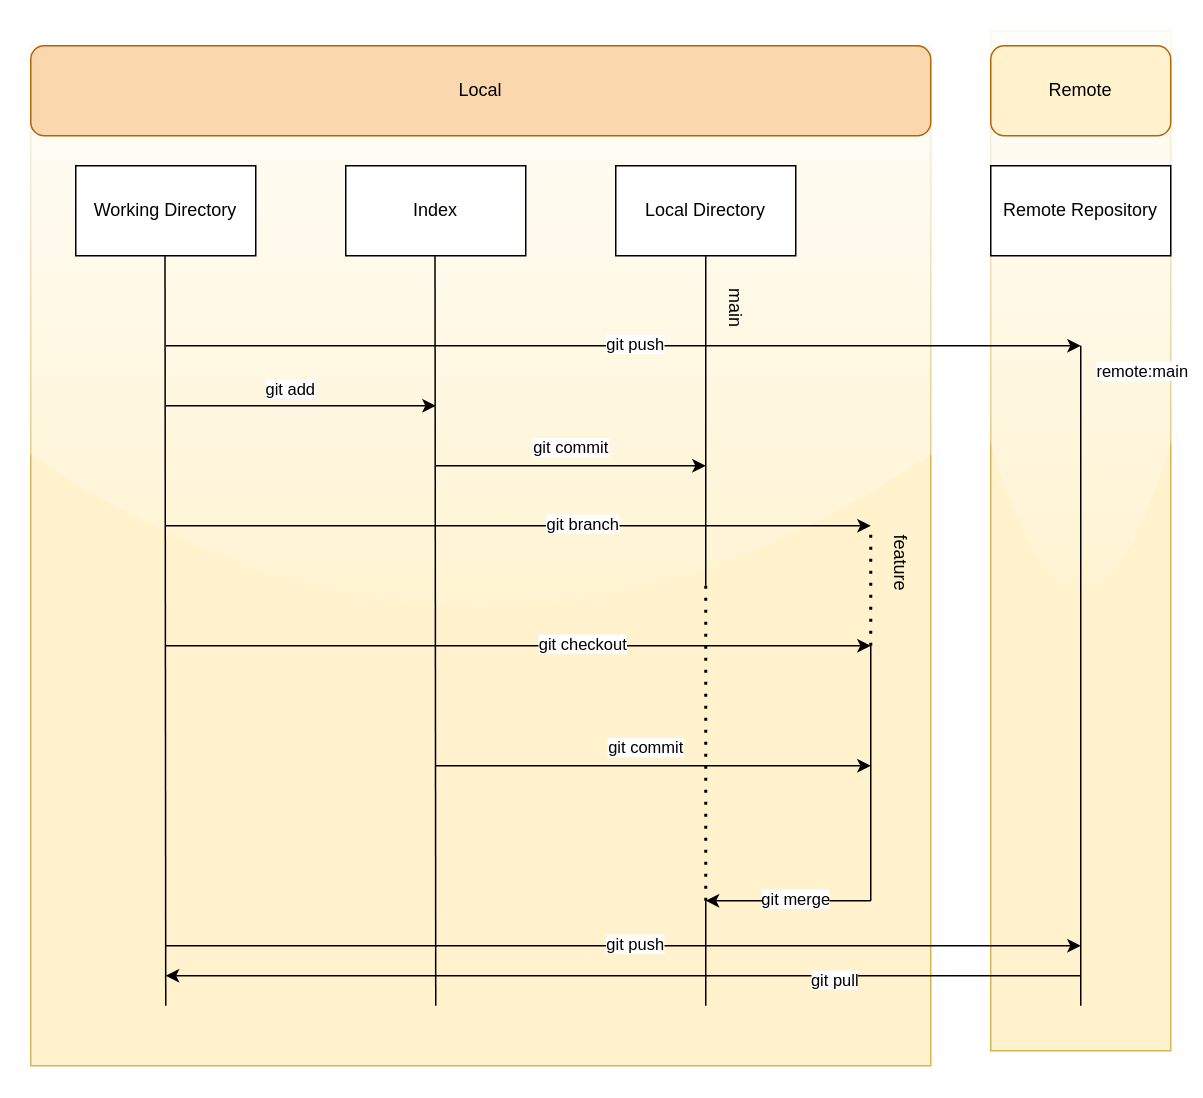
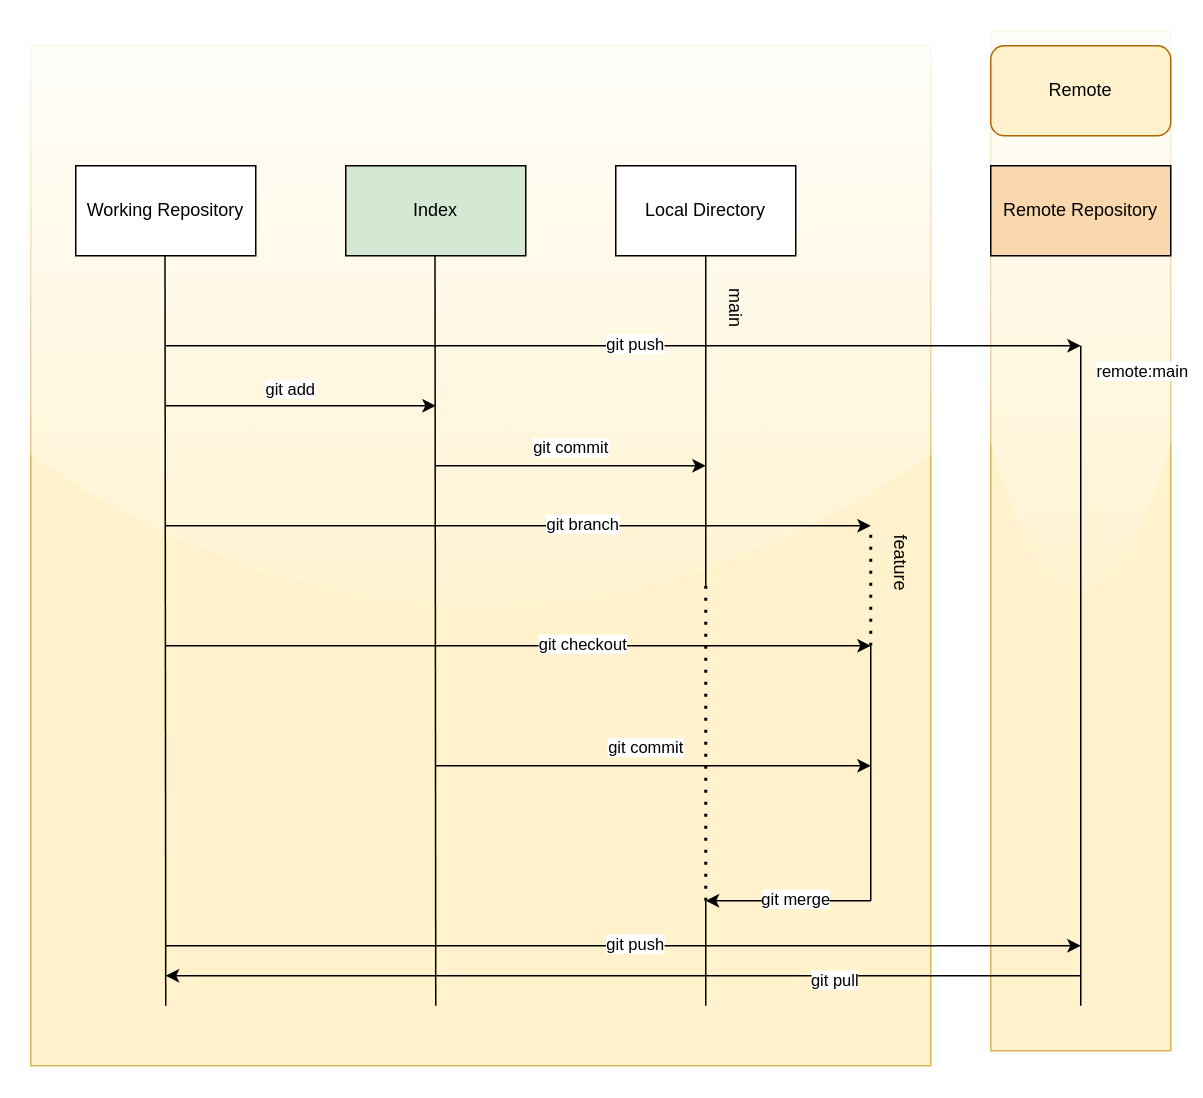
(481, 91) -> none
(166, 211) -> (166, 211)
(436, 211) -> (436, 211)
(1081, 211) -> (1081, 211)
